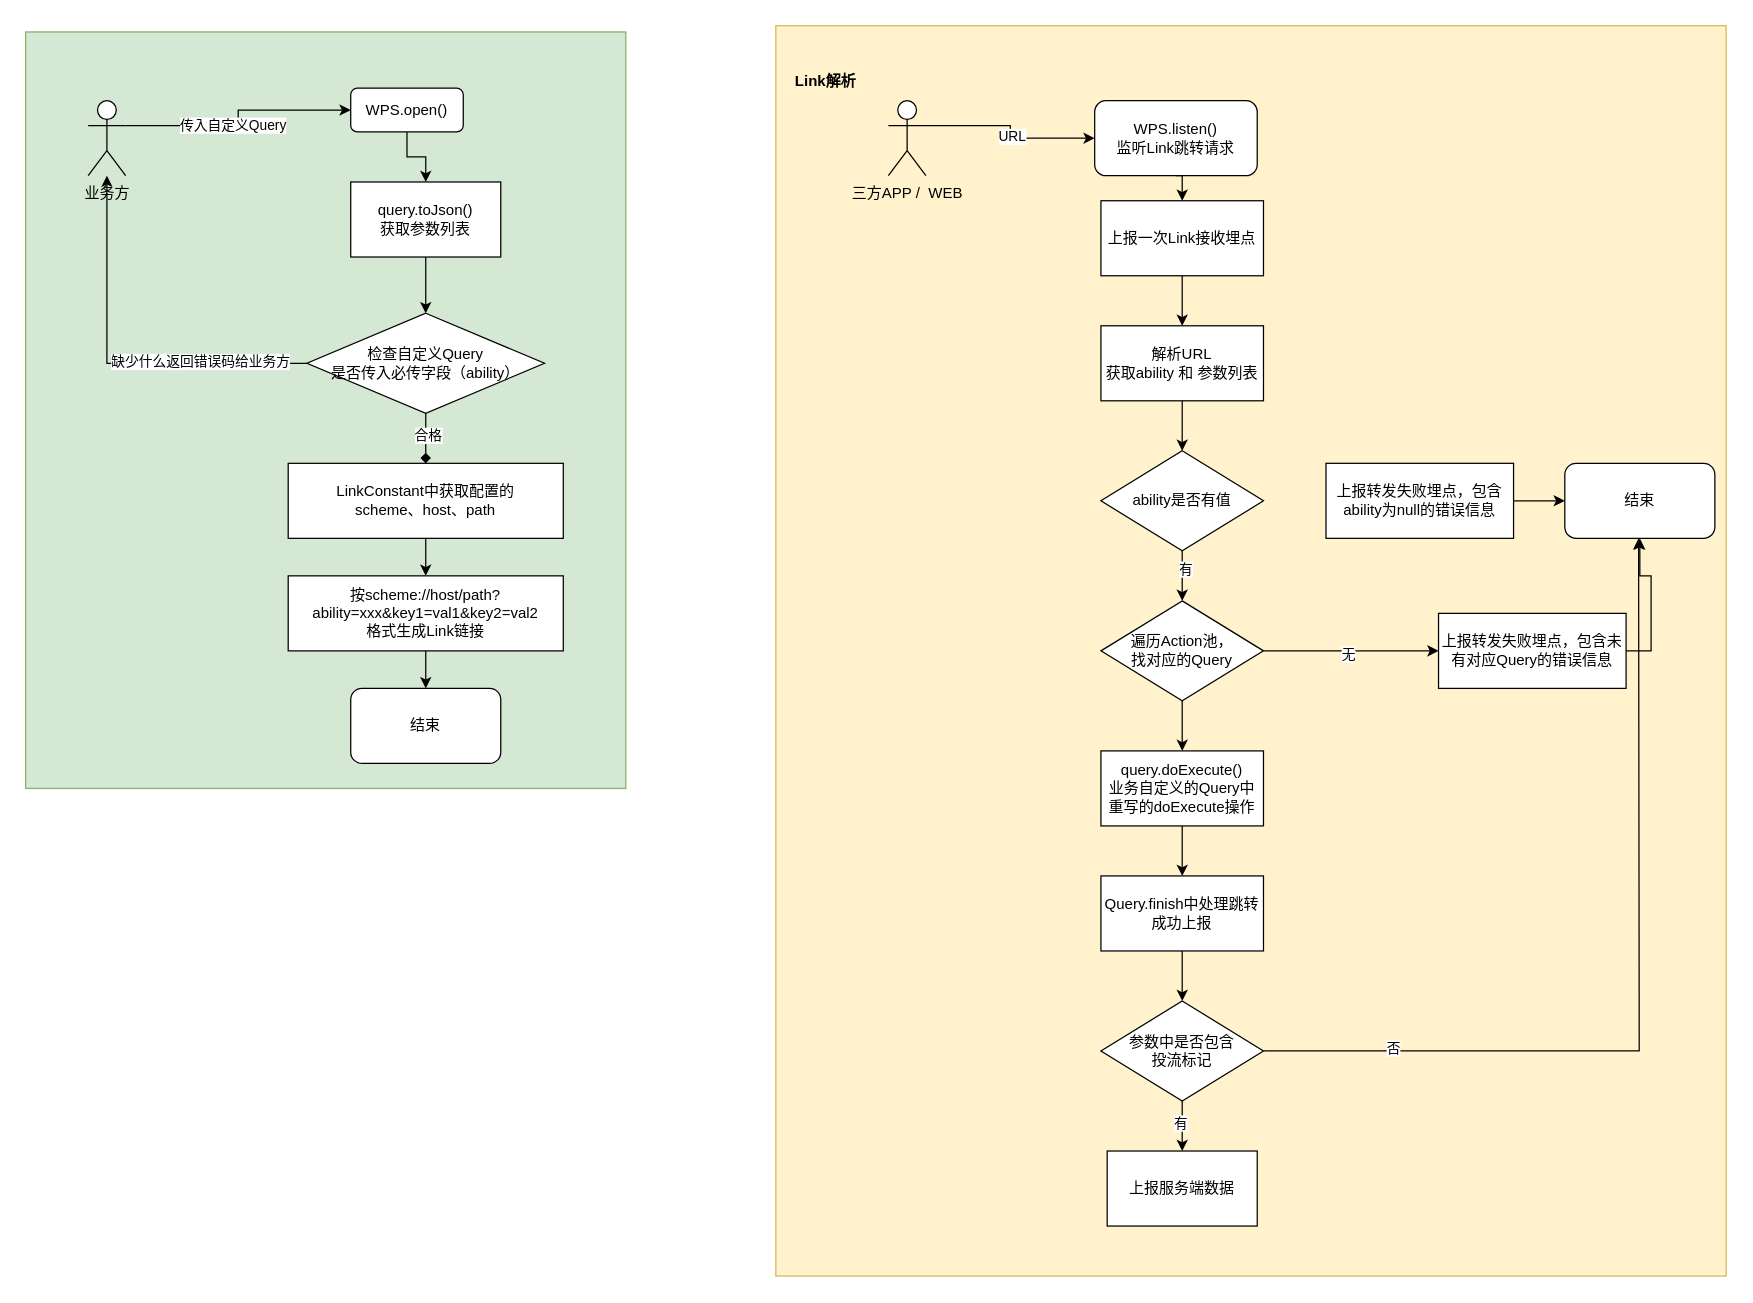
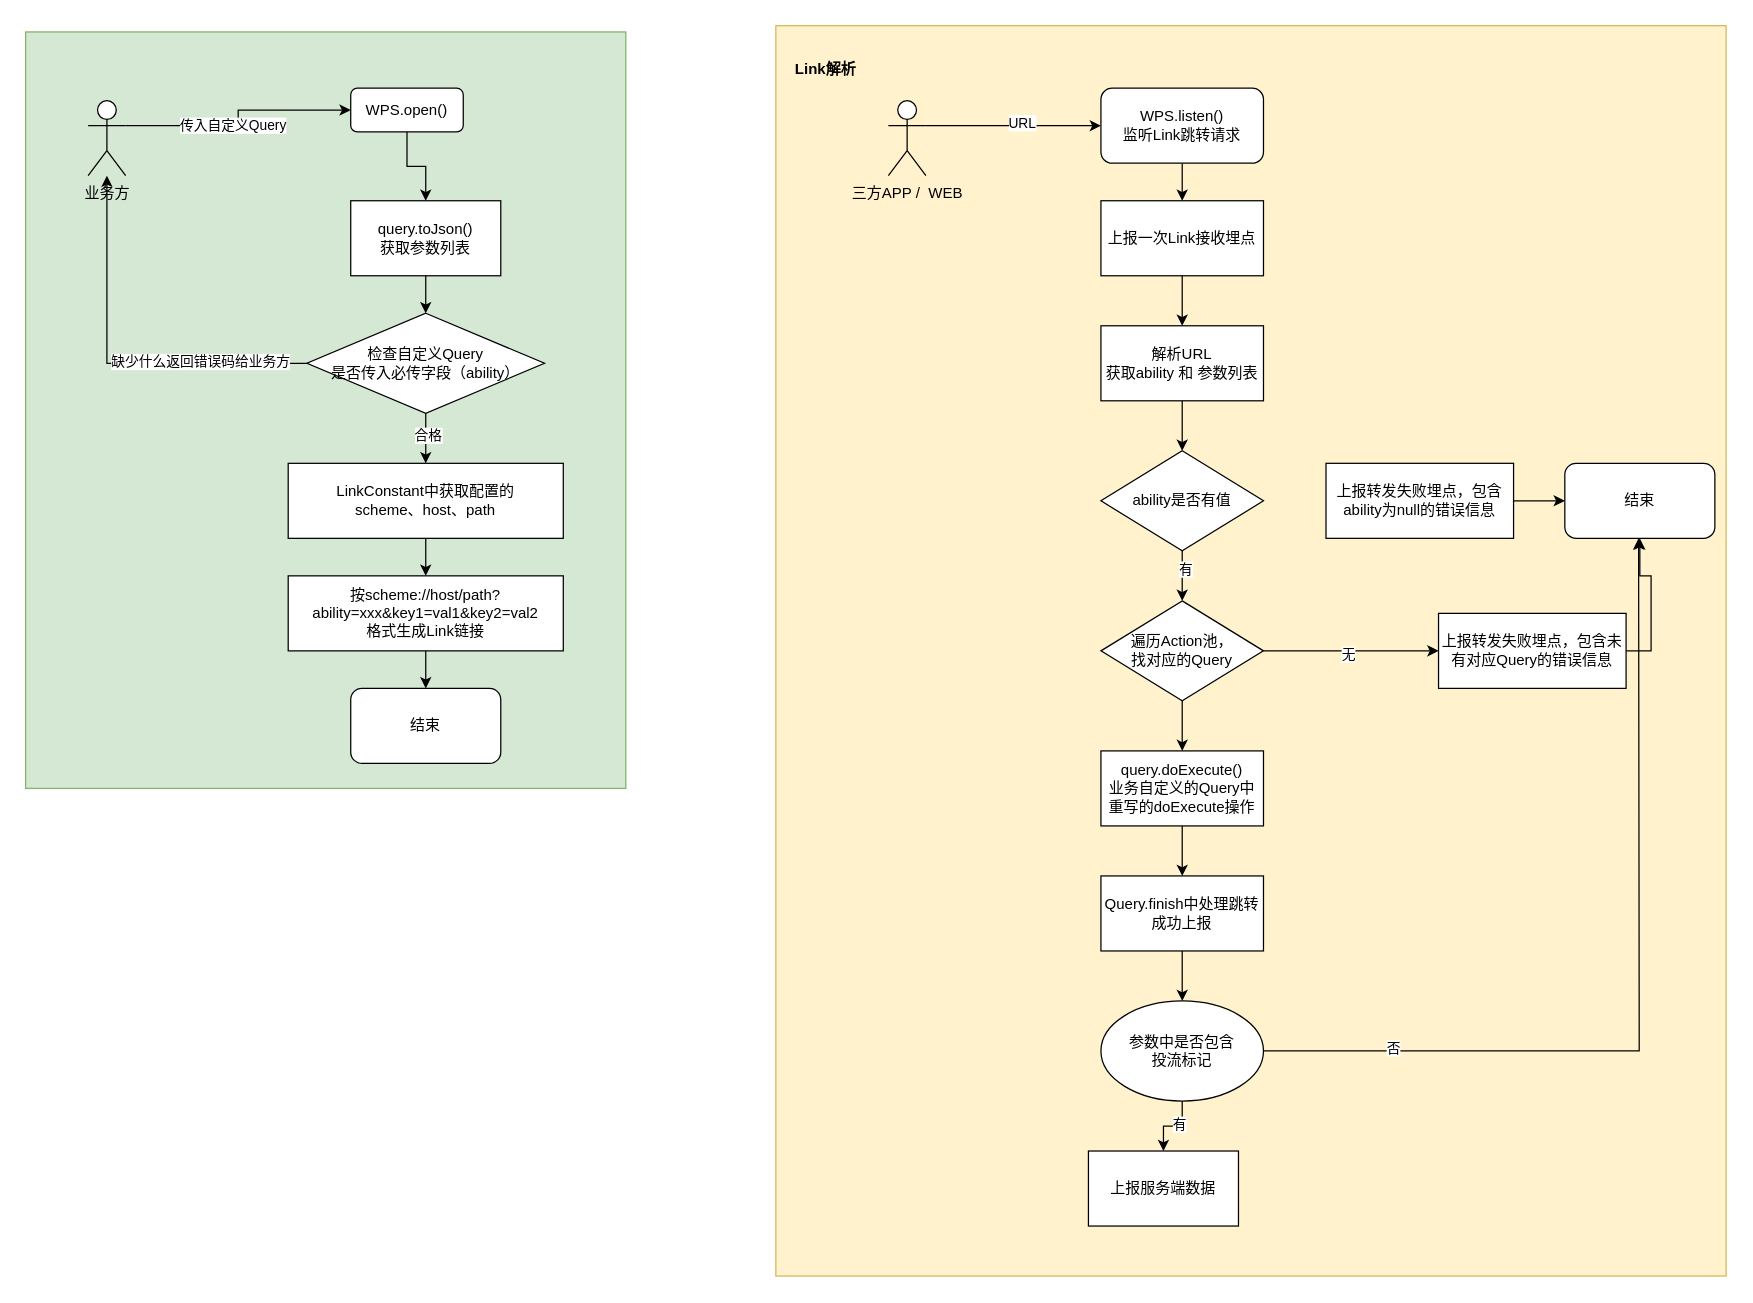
(826, 82) -> (826, 69)
(1176, 138) -> (1182, 126)
(426, 219) -> (426, 238)
(426, 452) -> (426, 453)
(1182, 1051) -> (1182, 1051)
(1182, 1188) -> (1163, 1188)
